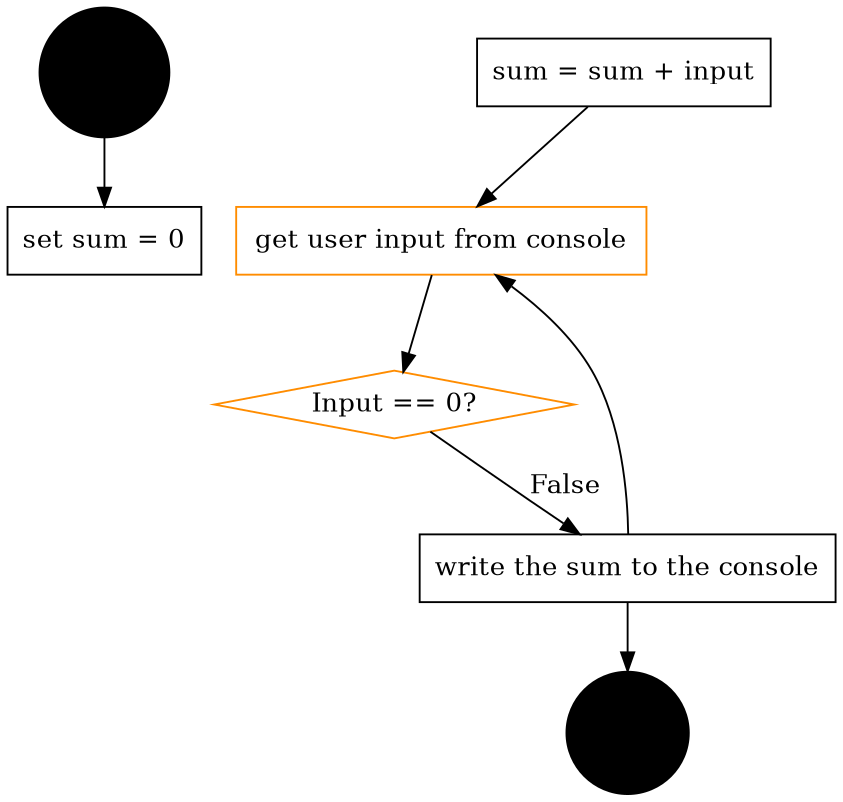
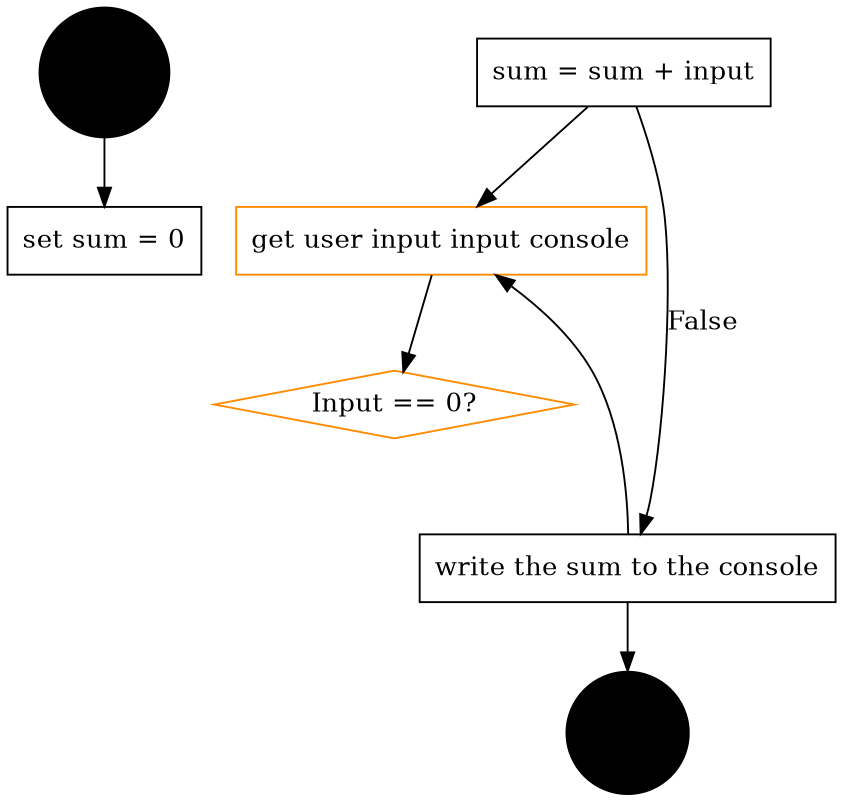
(441, 241) -> (441, 241)
(497, 478) -> (668, 310)
